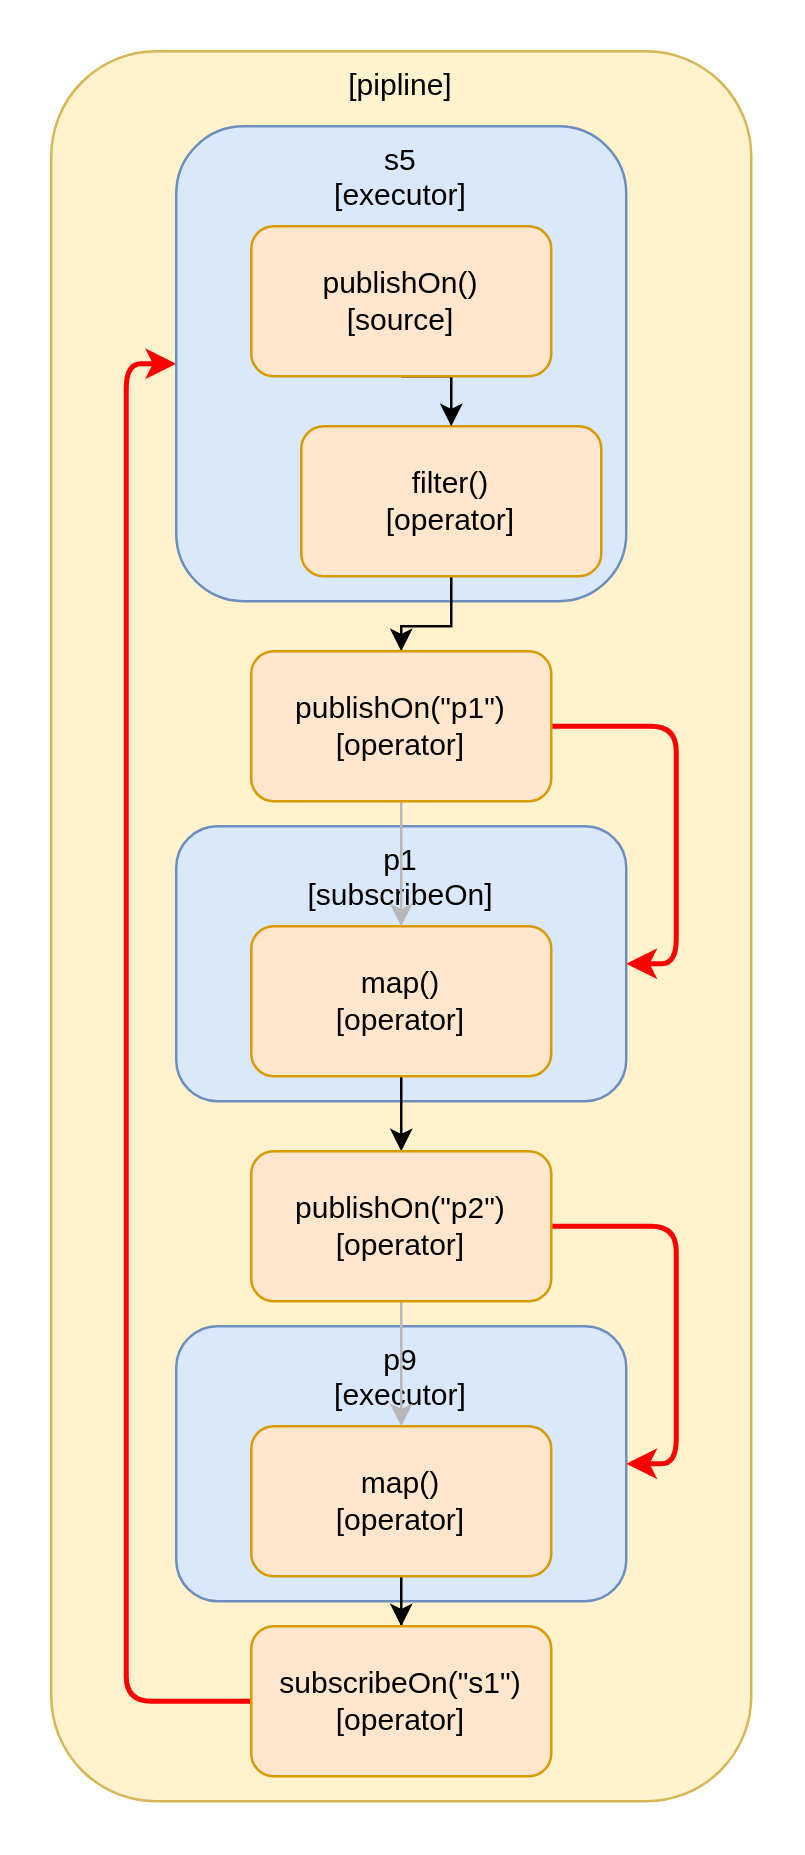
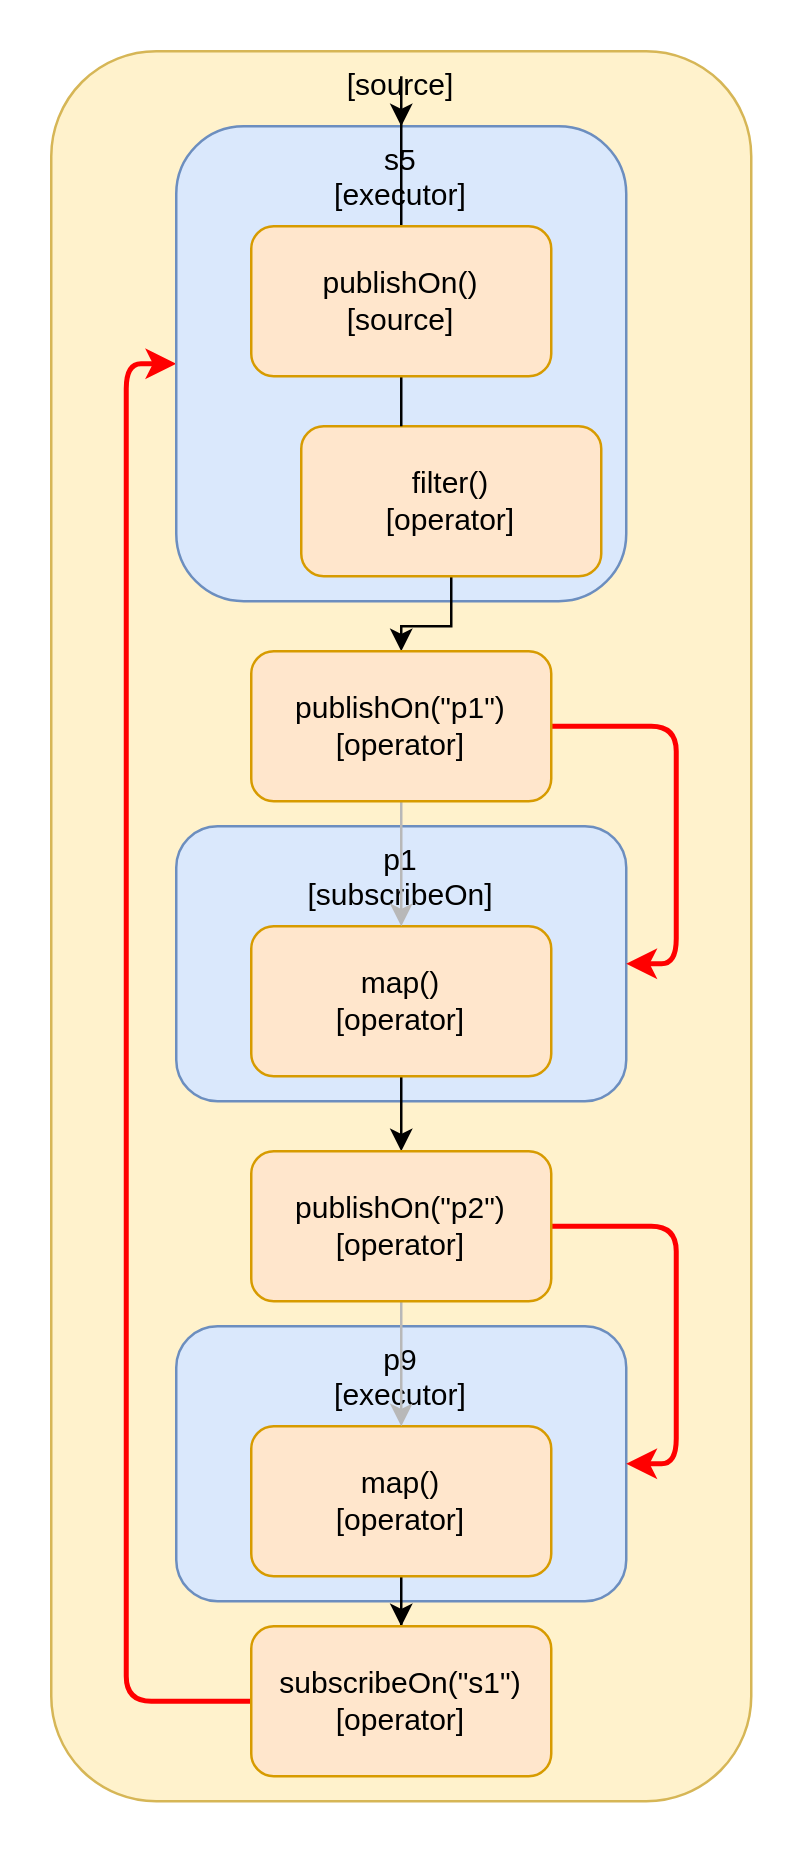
(401, 87) -> (401, 87)
(451, 391) -> (401, 134)
